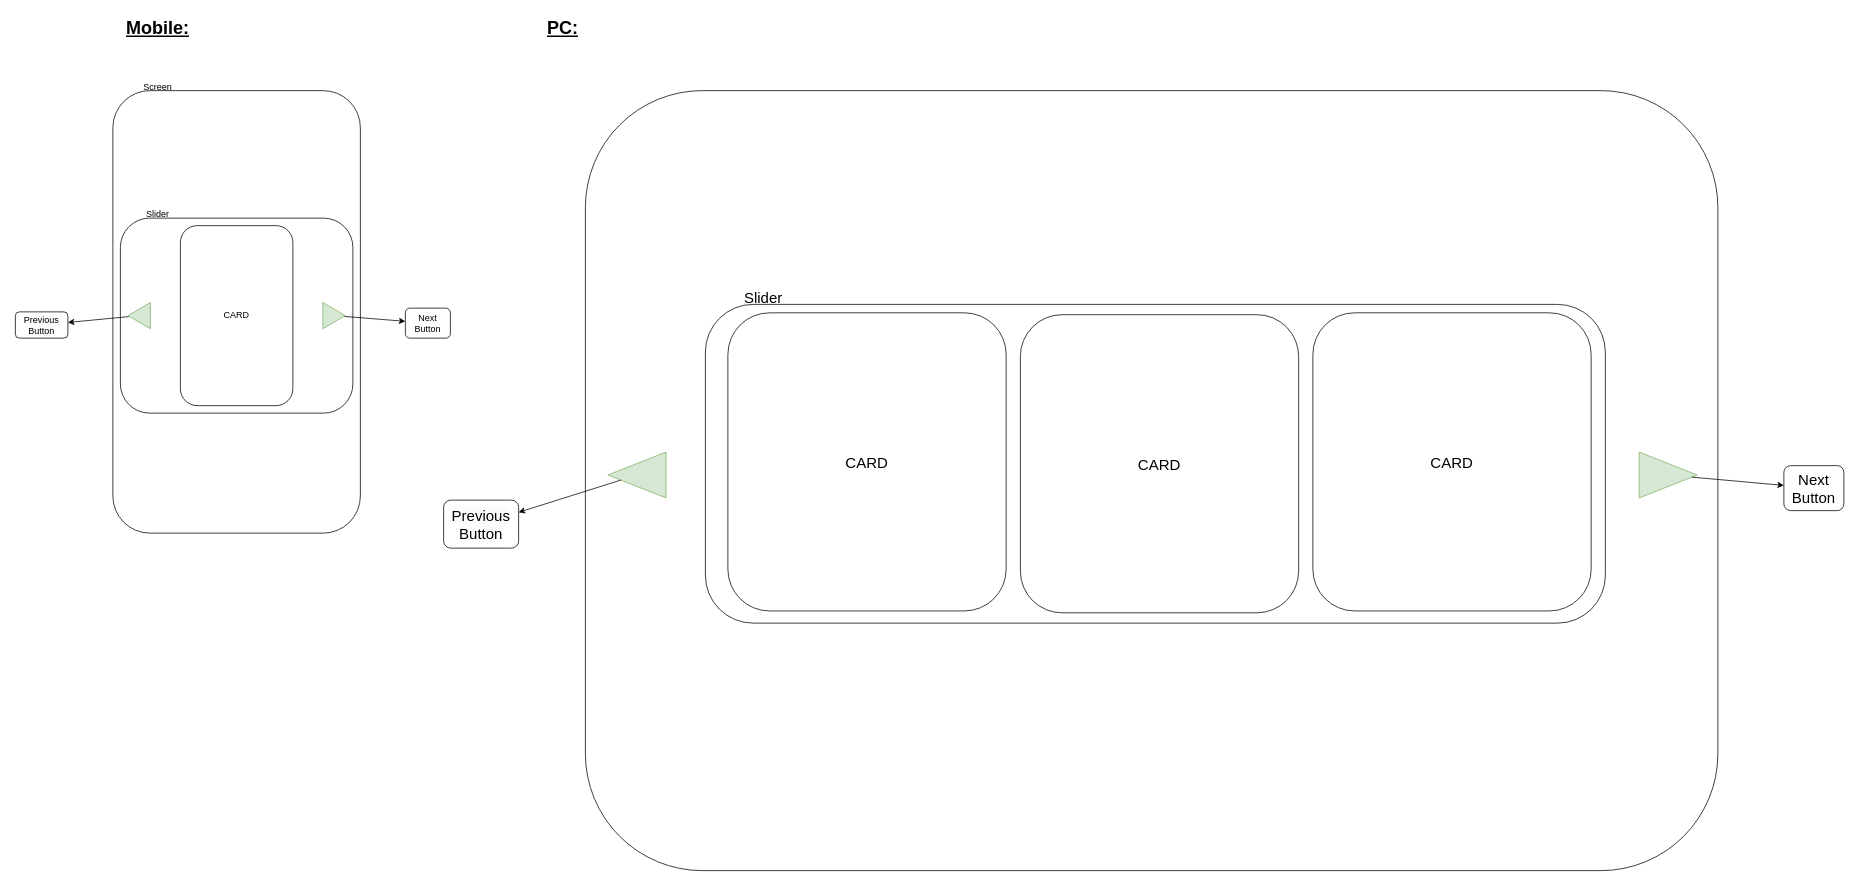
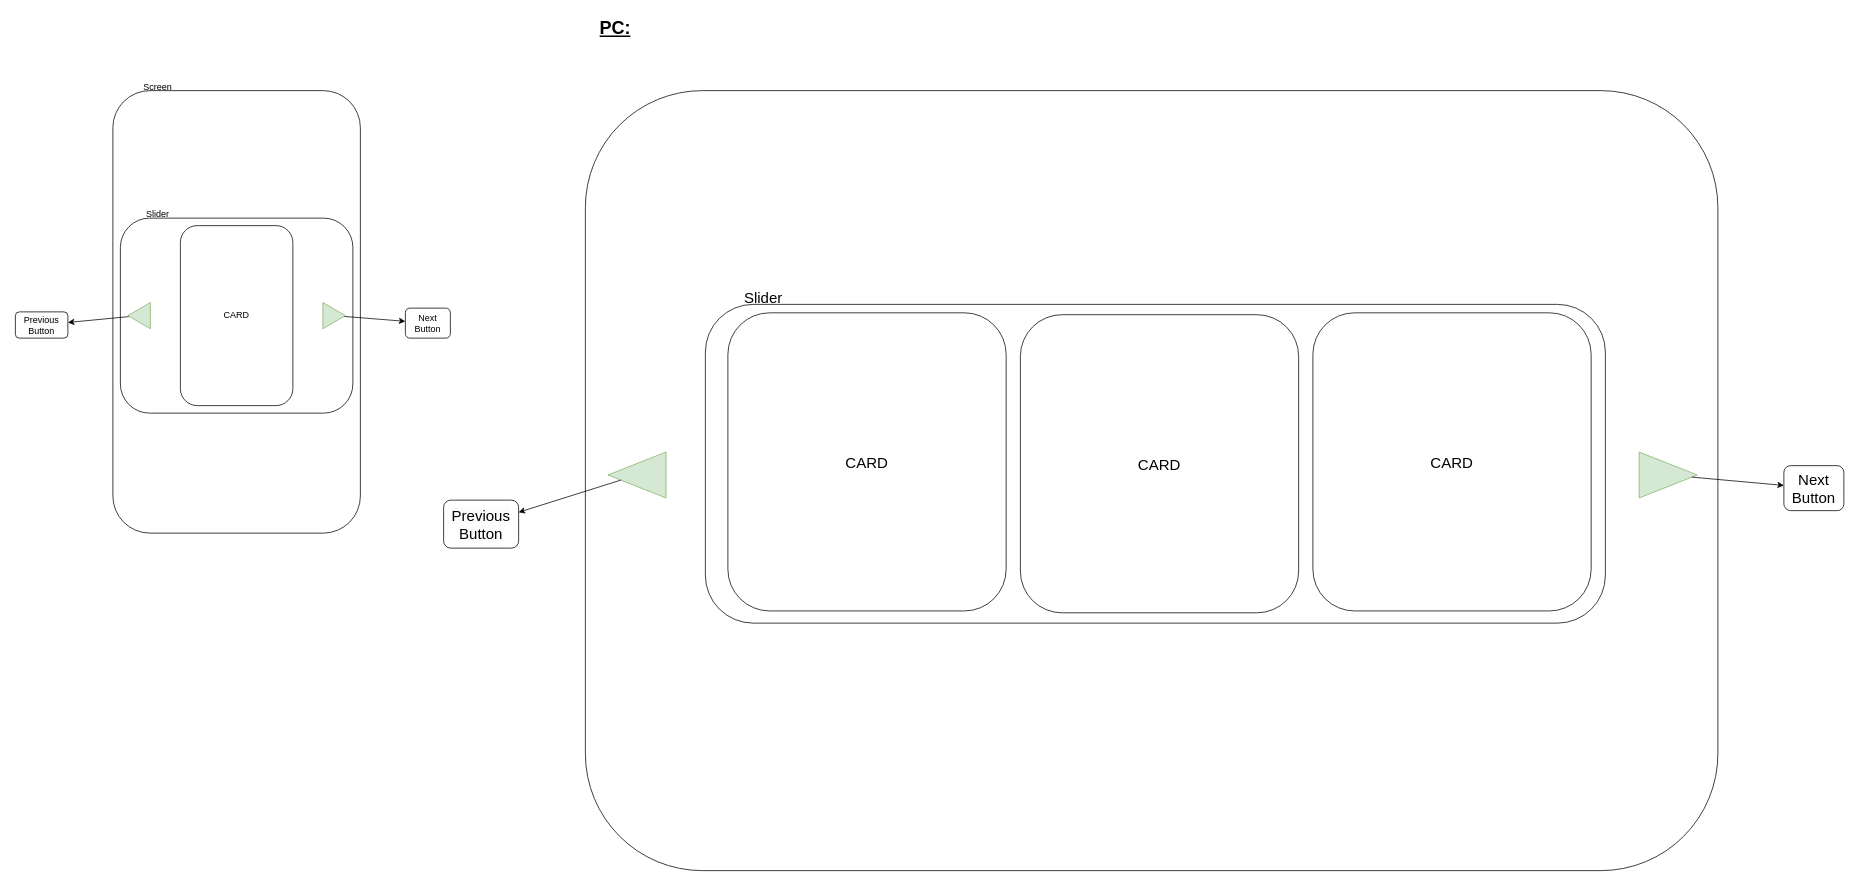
(158, 27) -> none
(563, 27) -> (615, 27)
